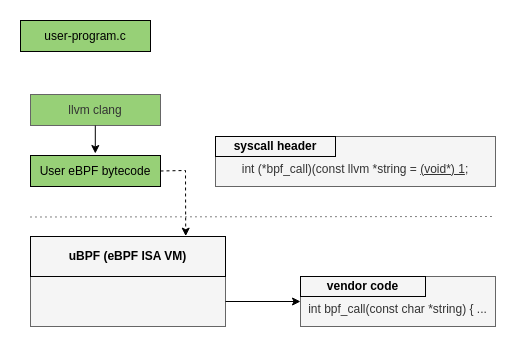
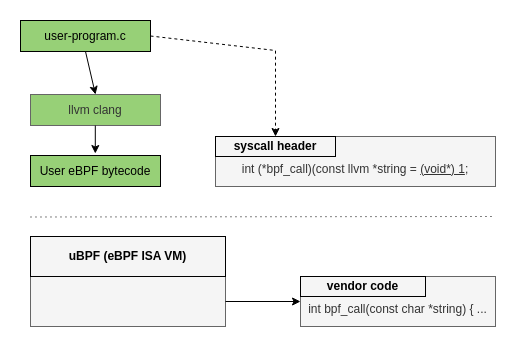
none -> (253, 48)
none -> (90, 69)
(186, 188) -> none
